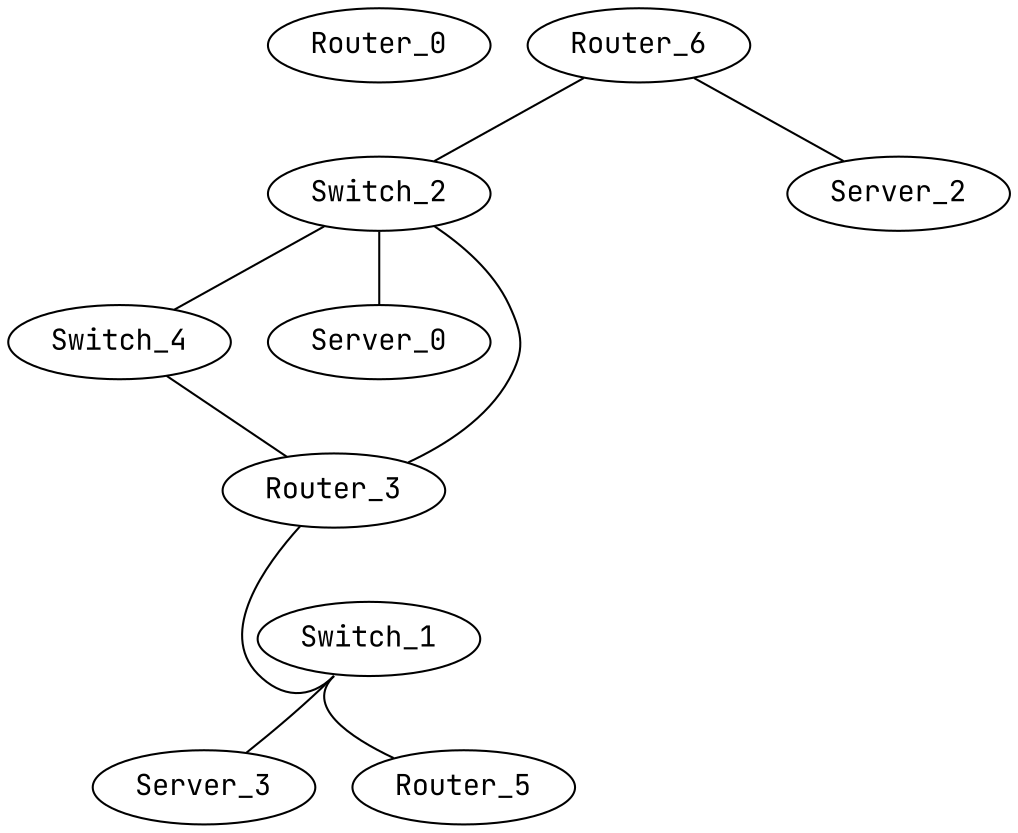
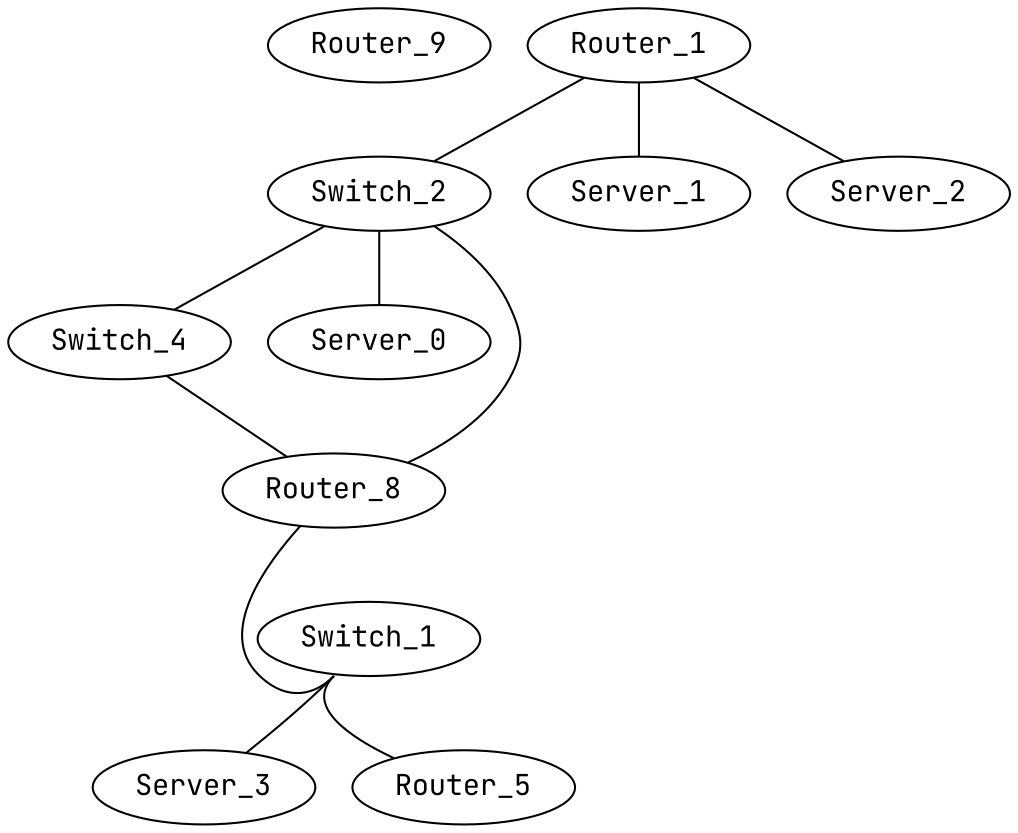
(379, 45) -> (379, 45)
(639, 45) -> (639, 45)
none -> (639, 194)
(334, 491) -> (334, 491)
